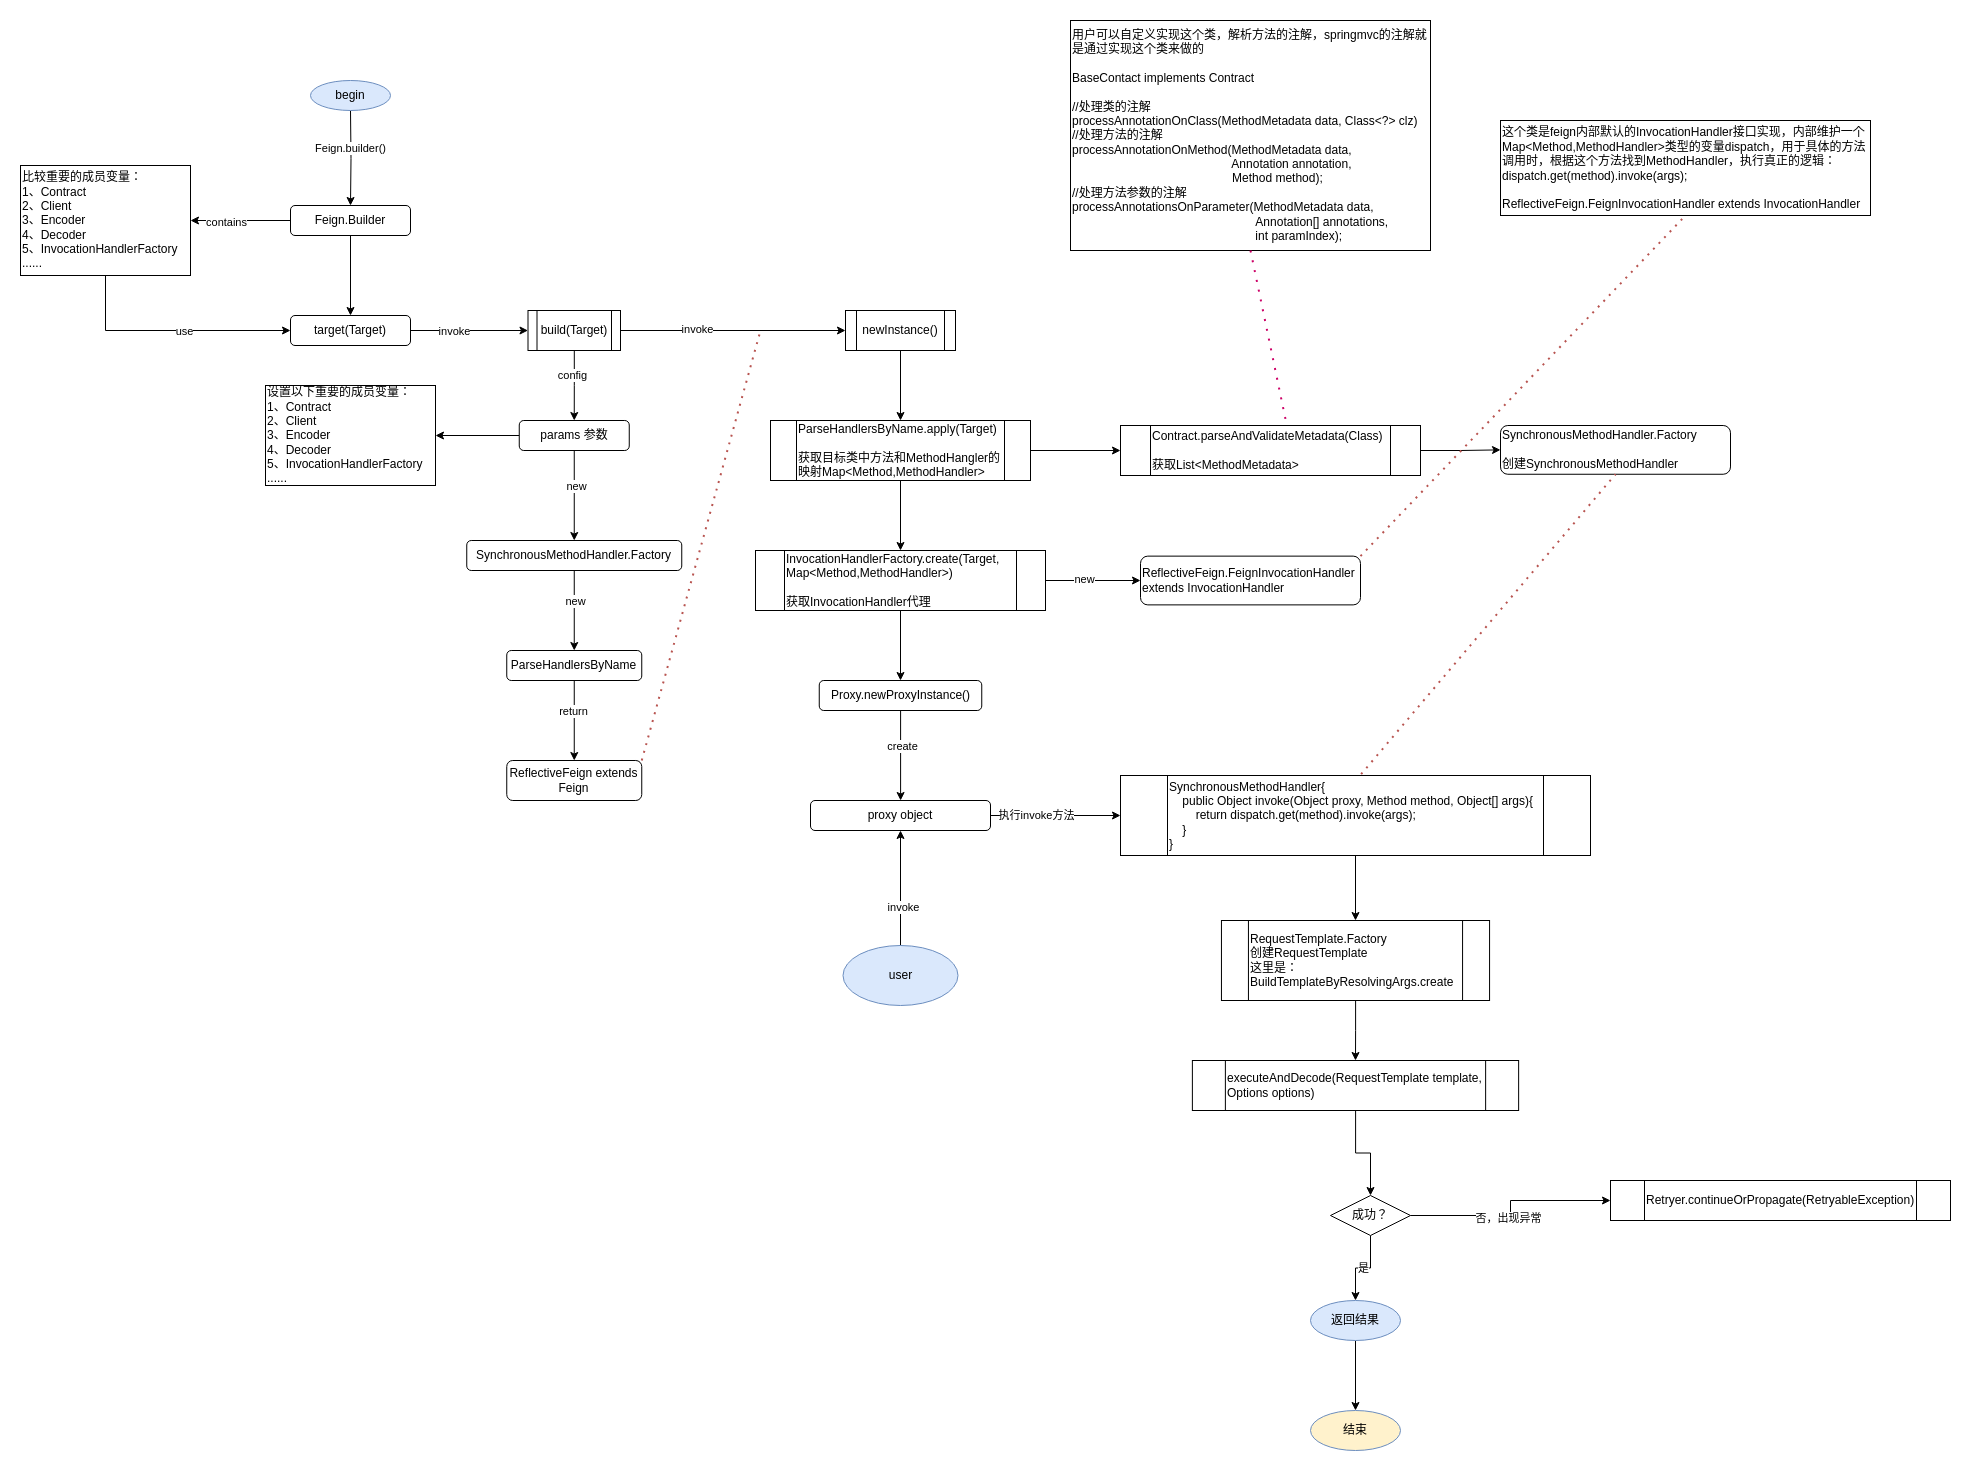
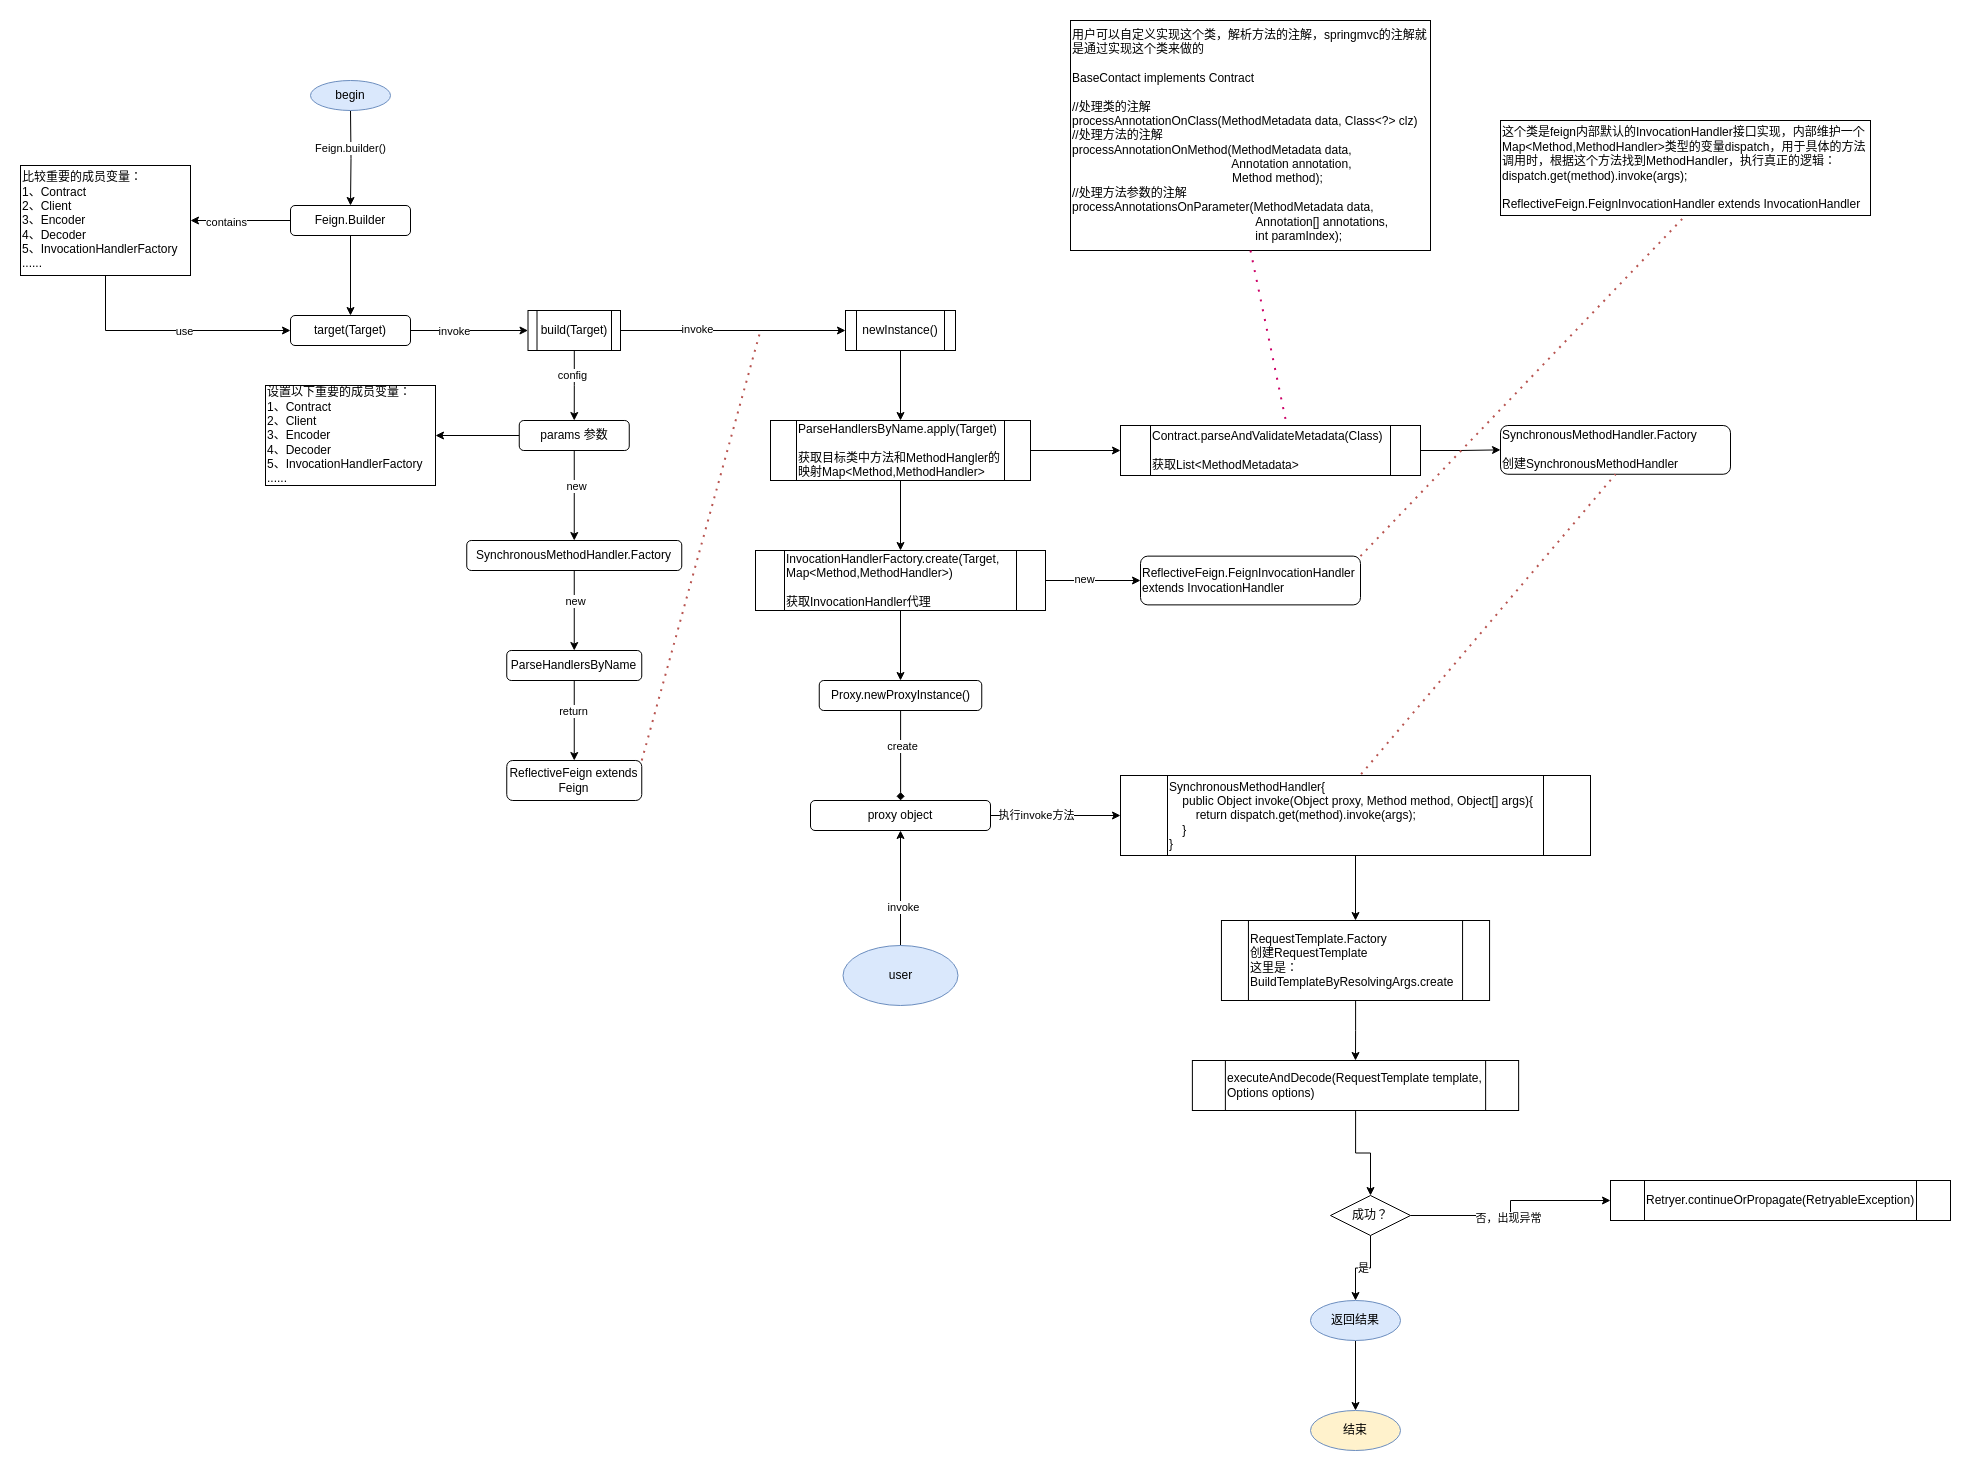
(901, 792) -> (901, 791)
